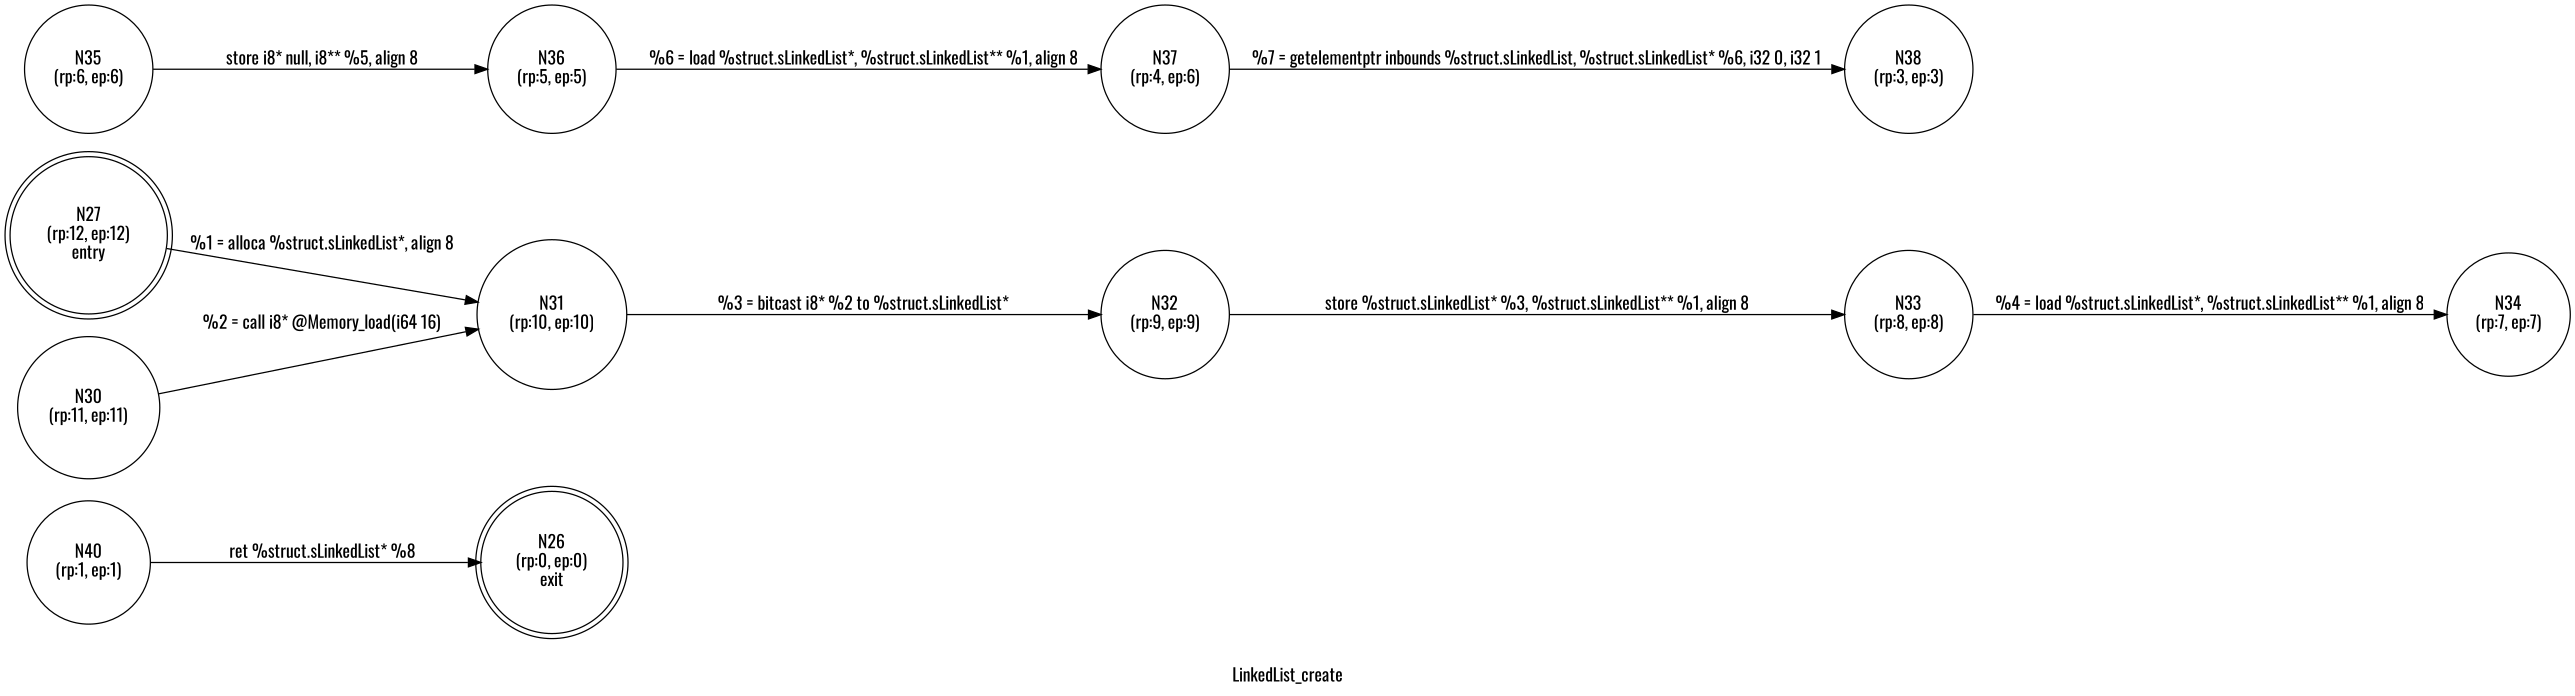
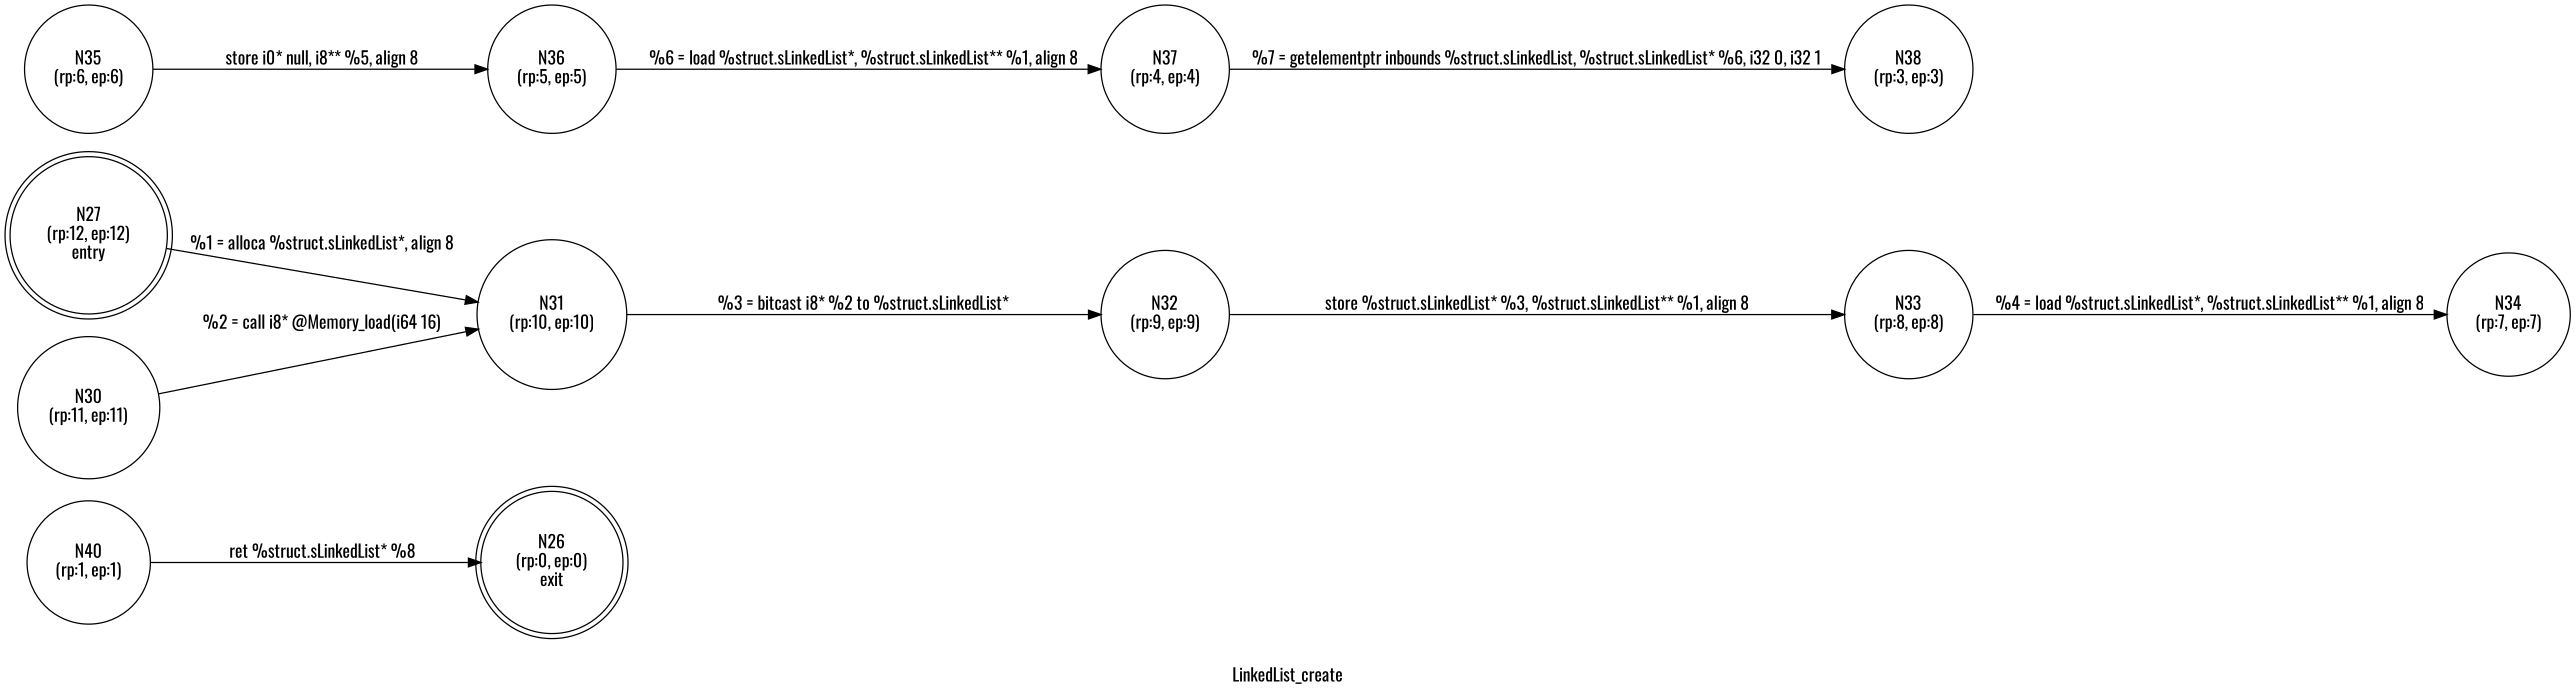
(322, 60) -> (322, 60)
(1165, 69) -> (1165, 69)
